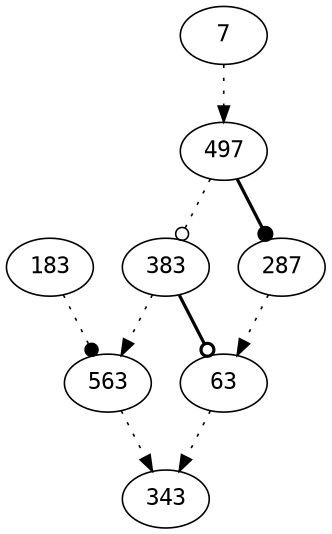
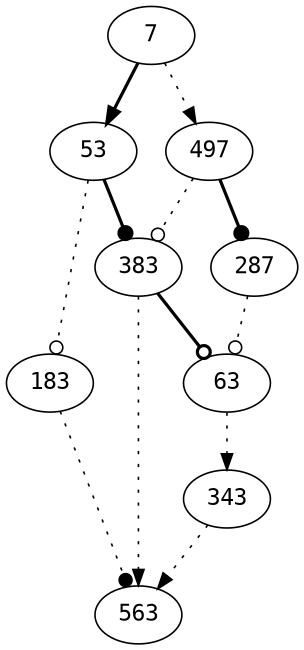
none -> (93, 151)
(256, 318) -> (242, 319)
(133, 434) -> (188, 551)
